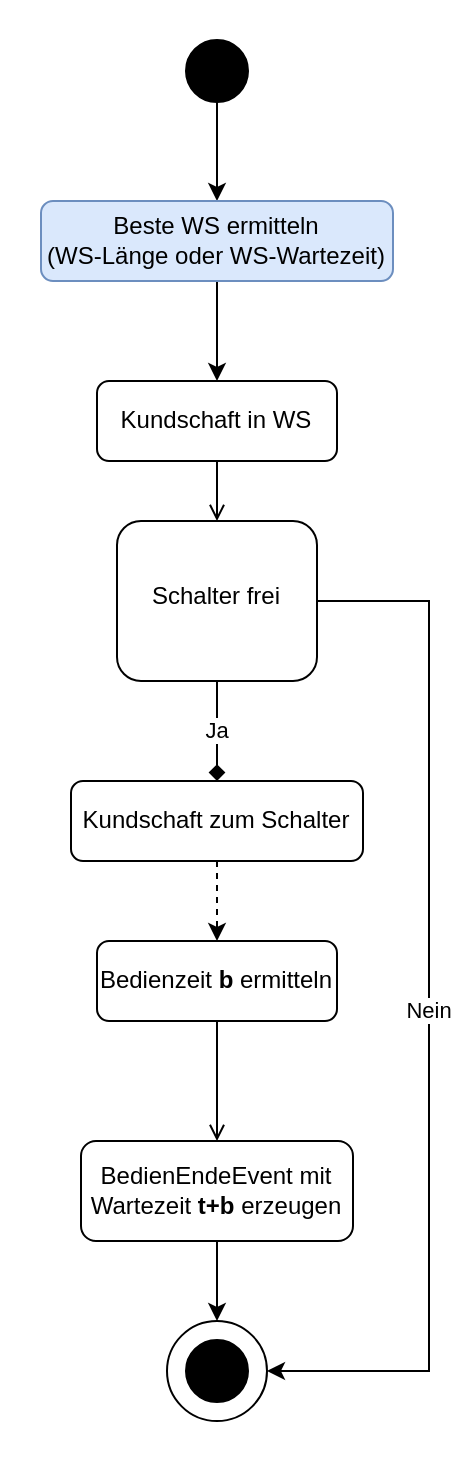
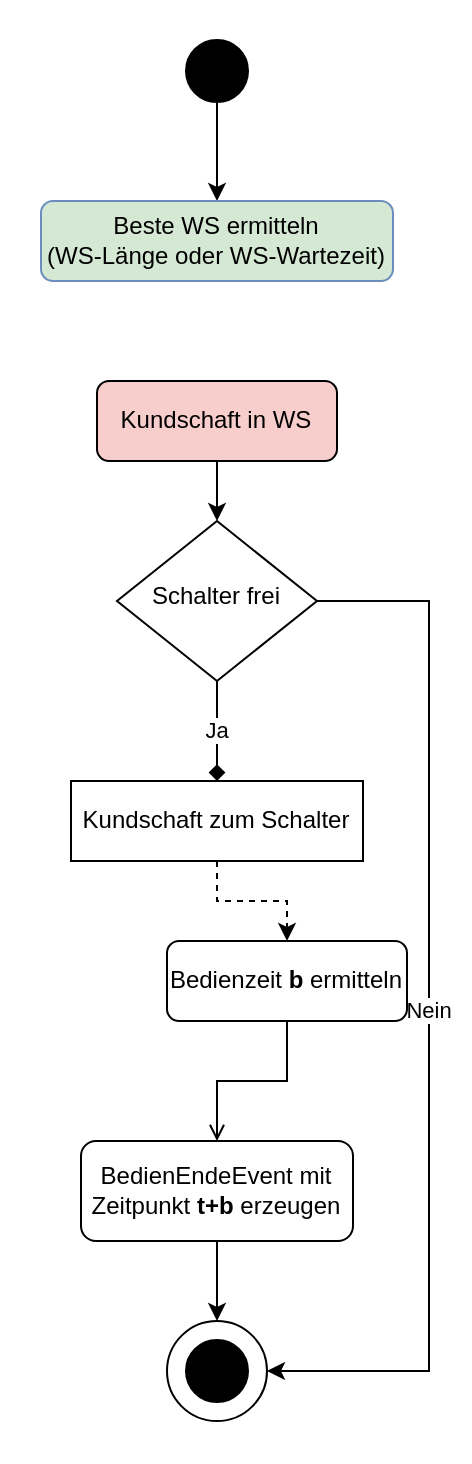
(217, 241) -> (217, 241)
(217, 324) -> none
(217, 421) -> (217, 421)
(217, 509) -> (217, 506)
(217, 601) -> (217, 601)
(217, 821) -> (217, 821)
(217, 981) -> (287, 981)
(217, 1191) -> (217, 1191)
